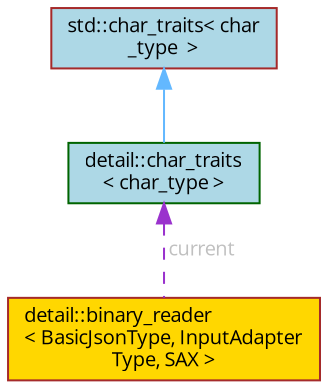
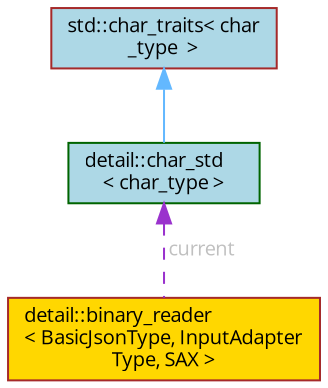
(164, 173) -> (164, 173)
